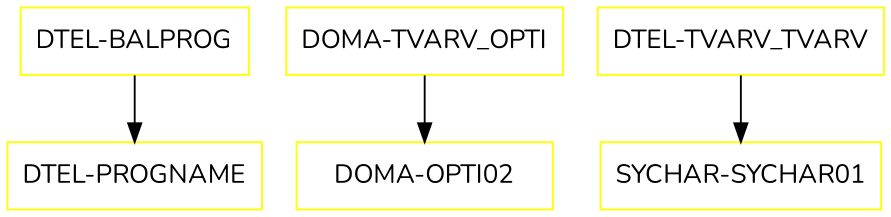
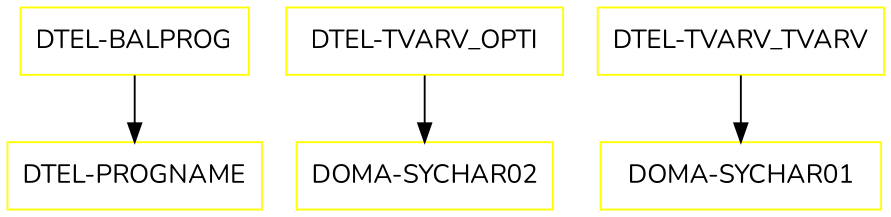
(425, 41) -> (425, 41)
(425, 176) -> (425, 176)
(741, 176) -> (741, 176)
